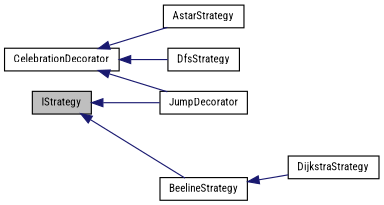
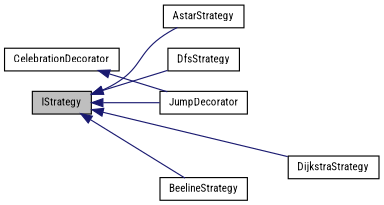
(138, 36) -> (140, 59)
(149, 60) -> (145, 77)
(274, 177) -> (195, 134)
